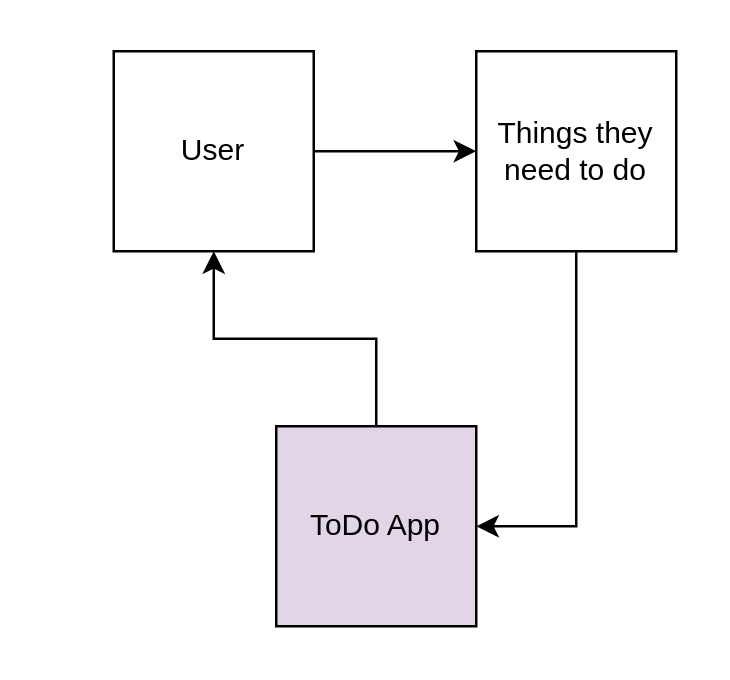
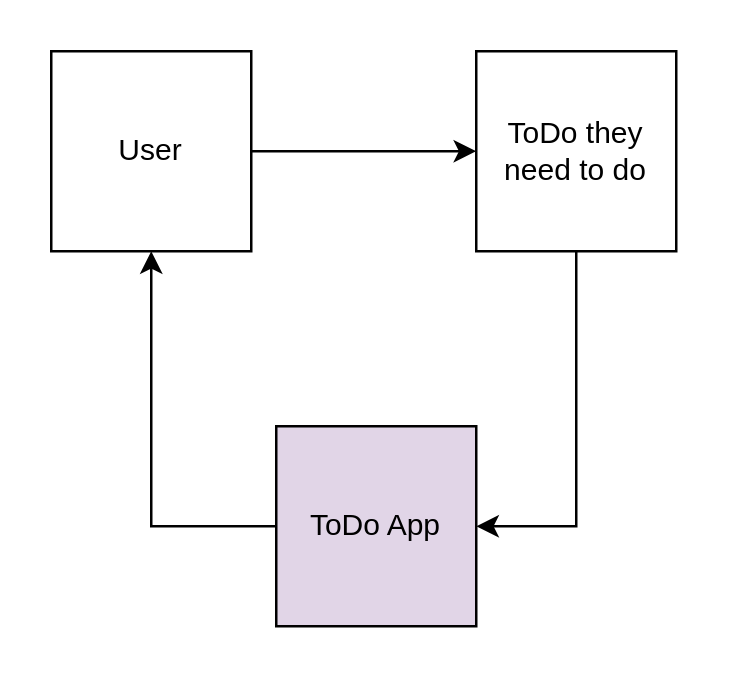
(214, 151) -> (151, 151)
(576, 151) -> (576, 151)
